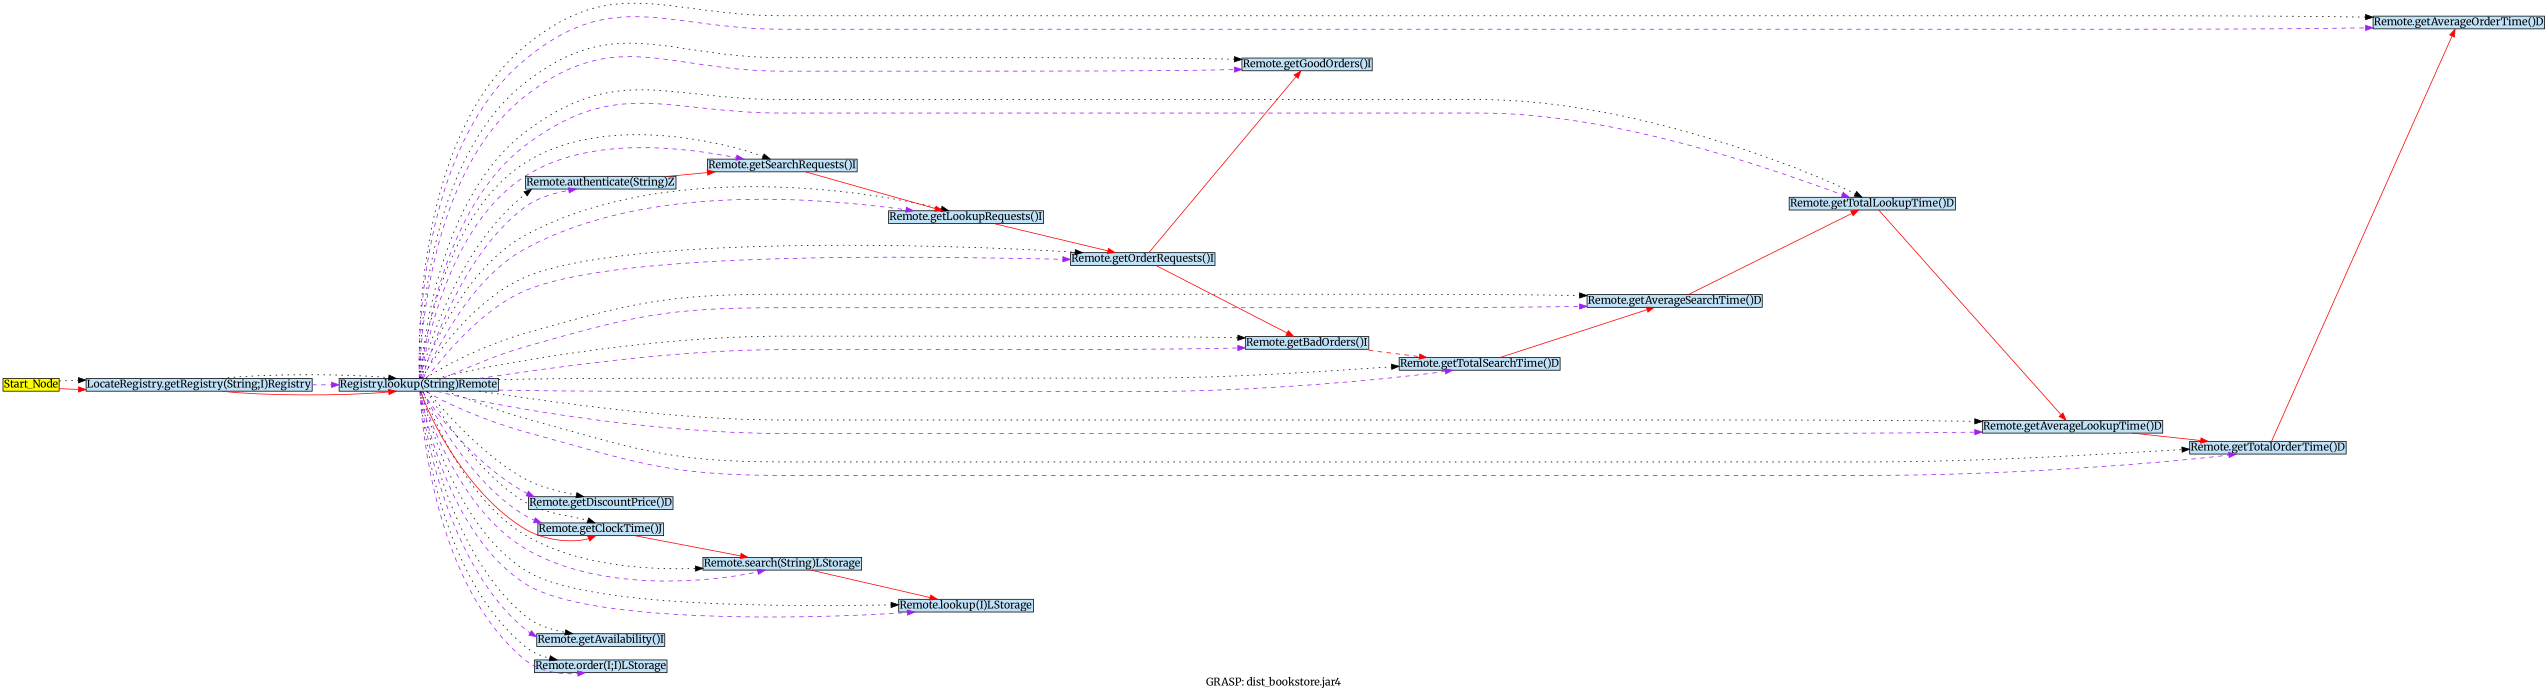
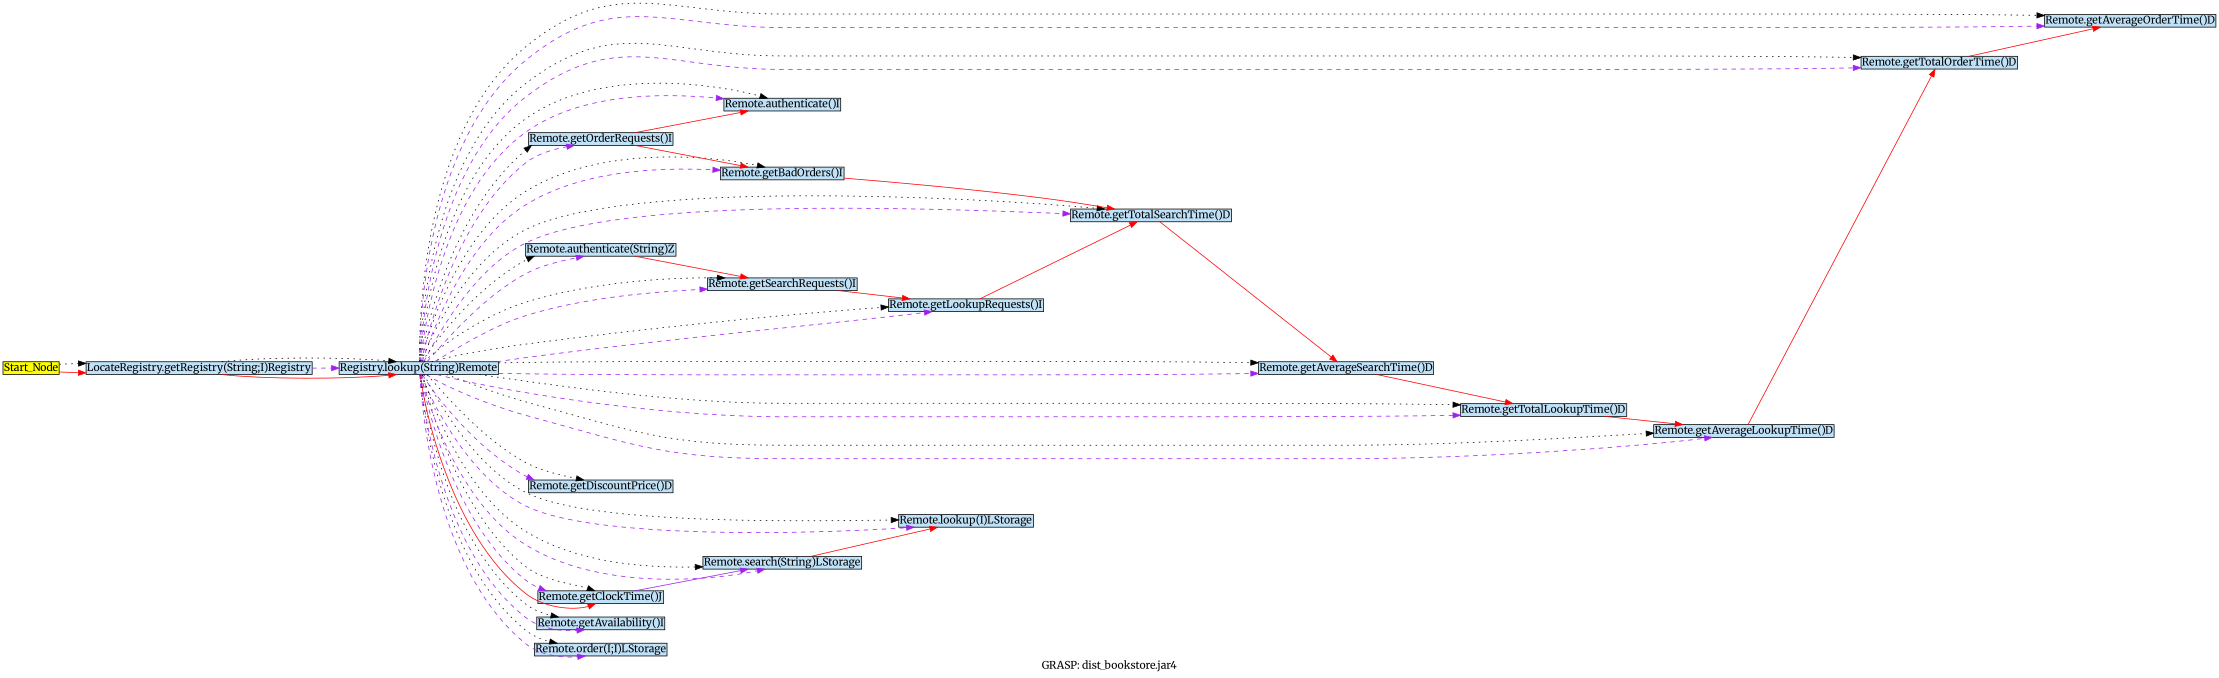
(1307, 64) -> (782, 105)
(1051, 237) -> (1055, 262)
(1390, 353) -> (976, 190)
(688, 546) -> (672, 584)
